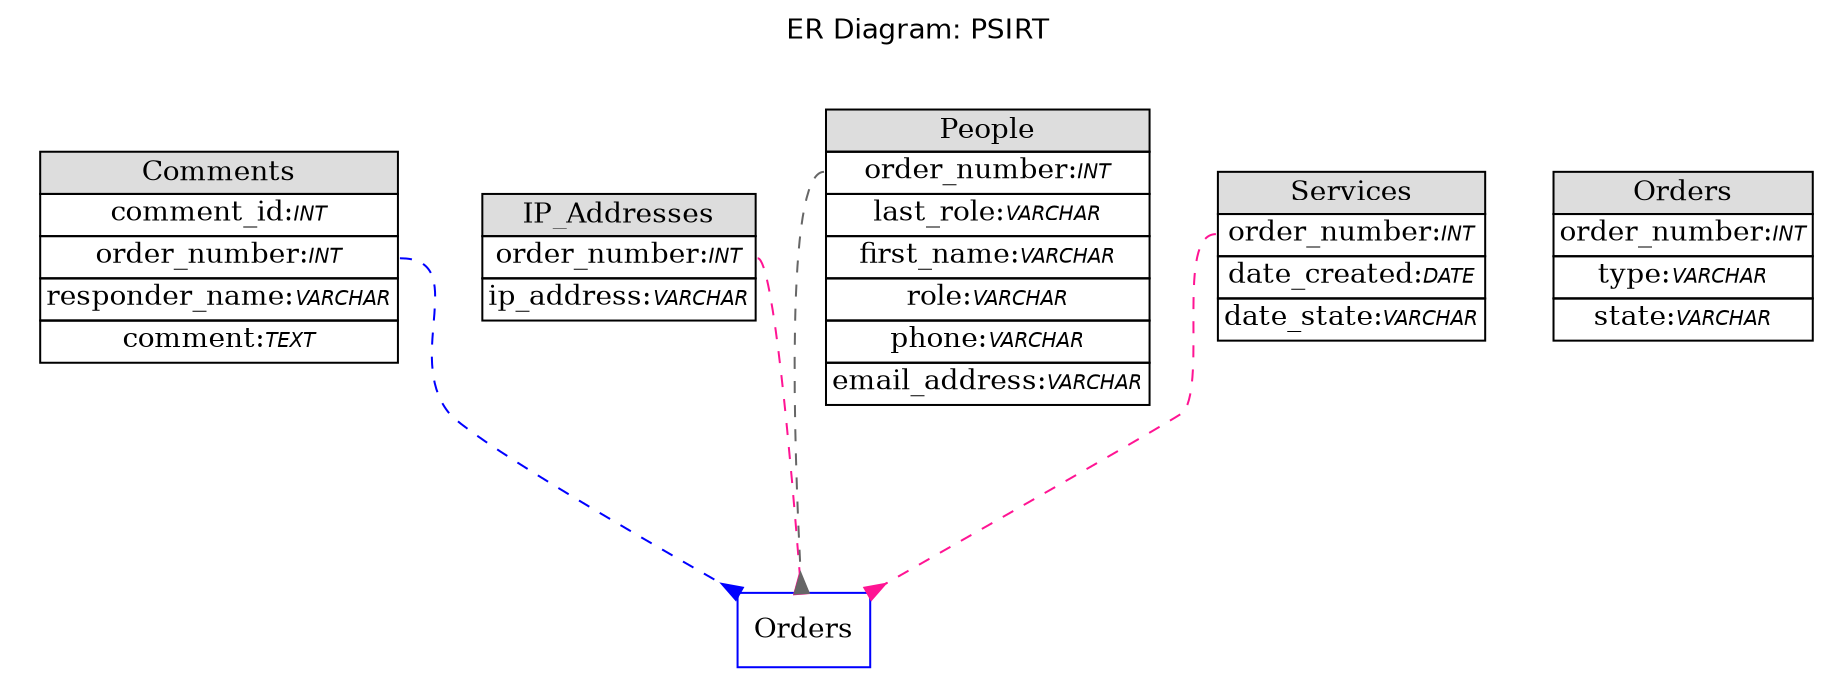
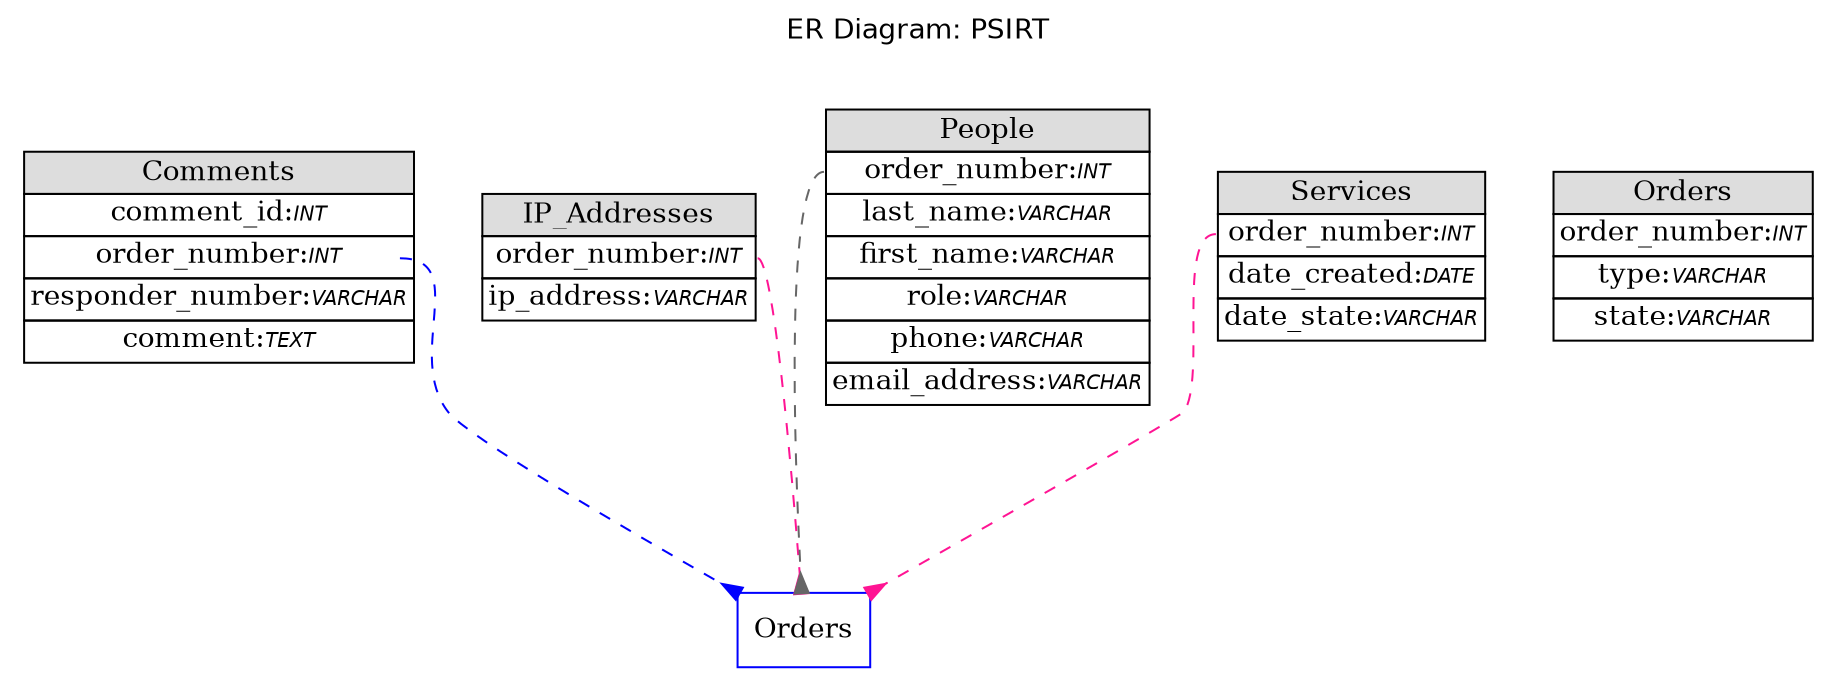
(940, 212) -> (940, 212)
(171, 296) -> (171, 296)
